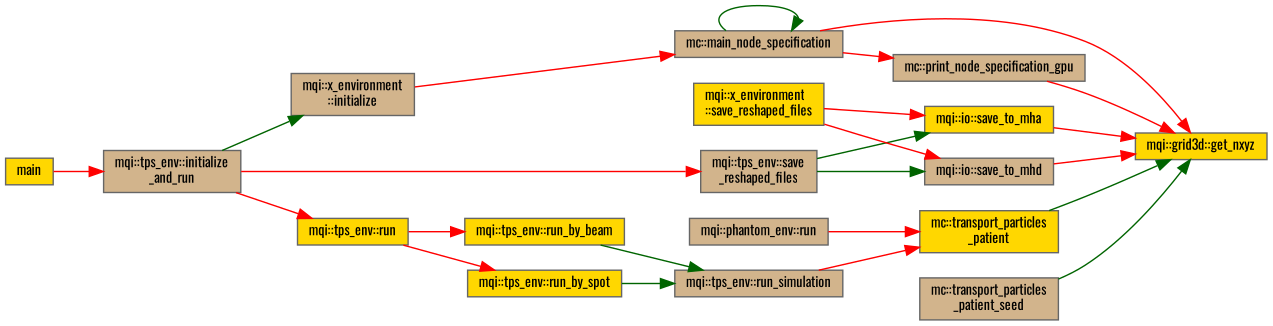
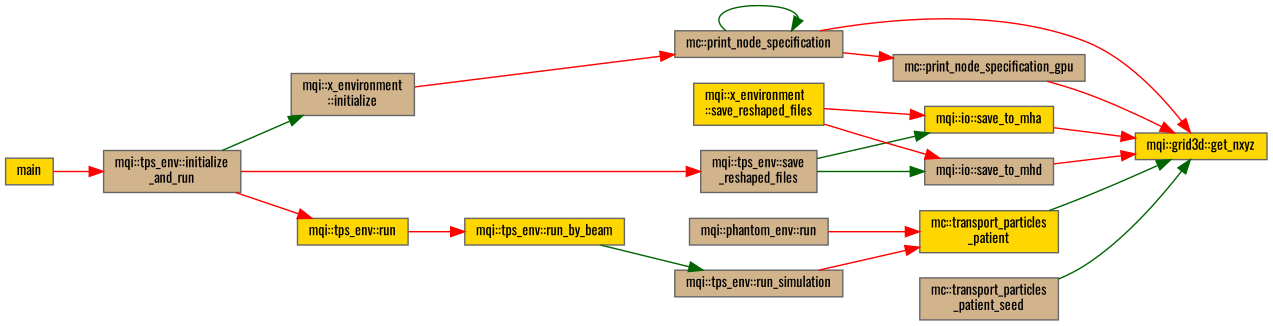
(759, 44) -> (759, 44)
(545, 284) -> none
